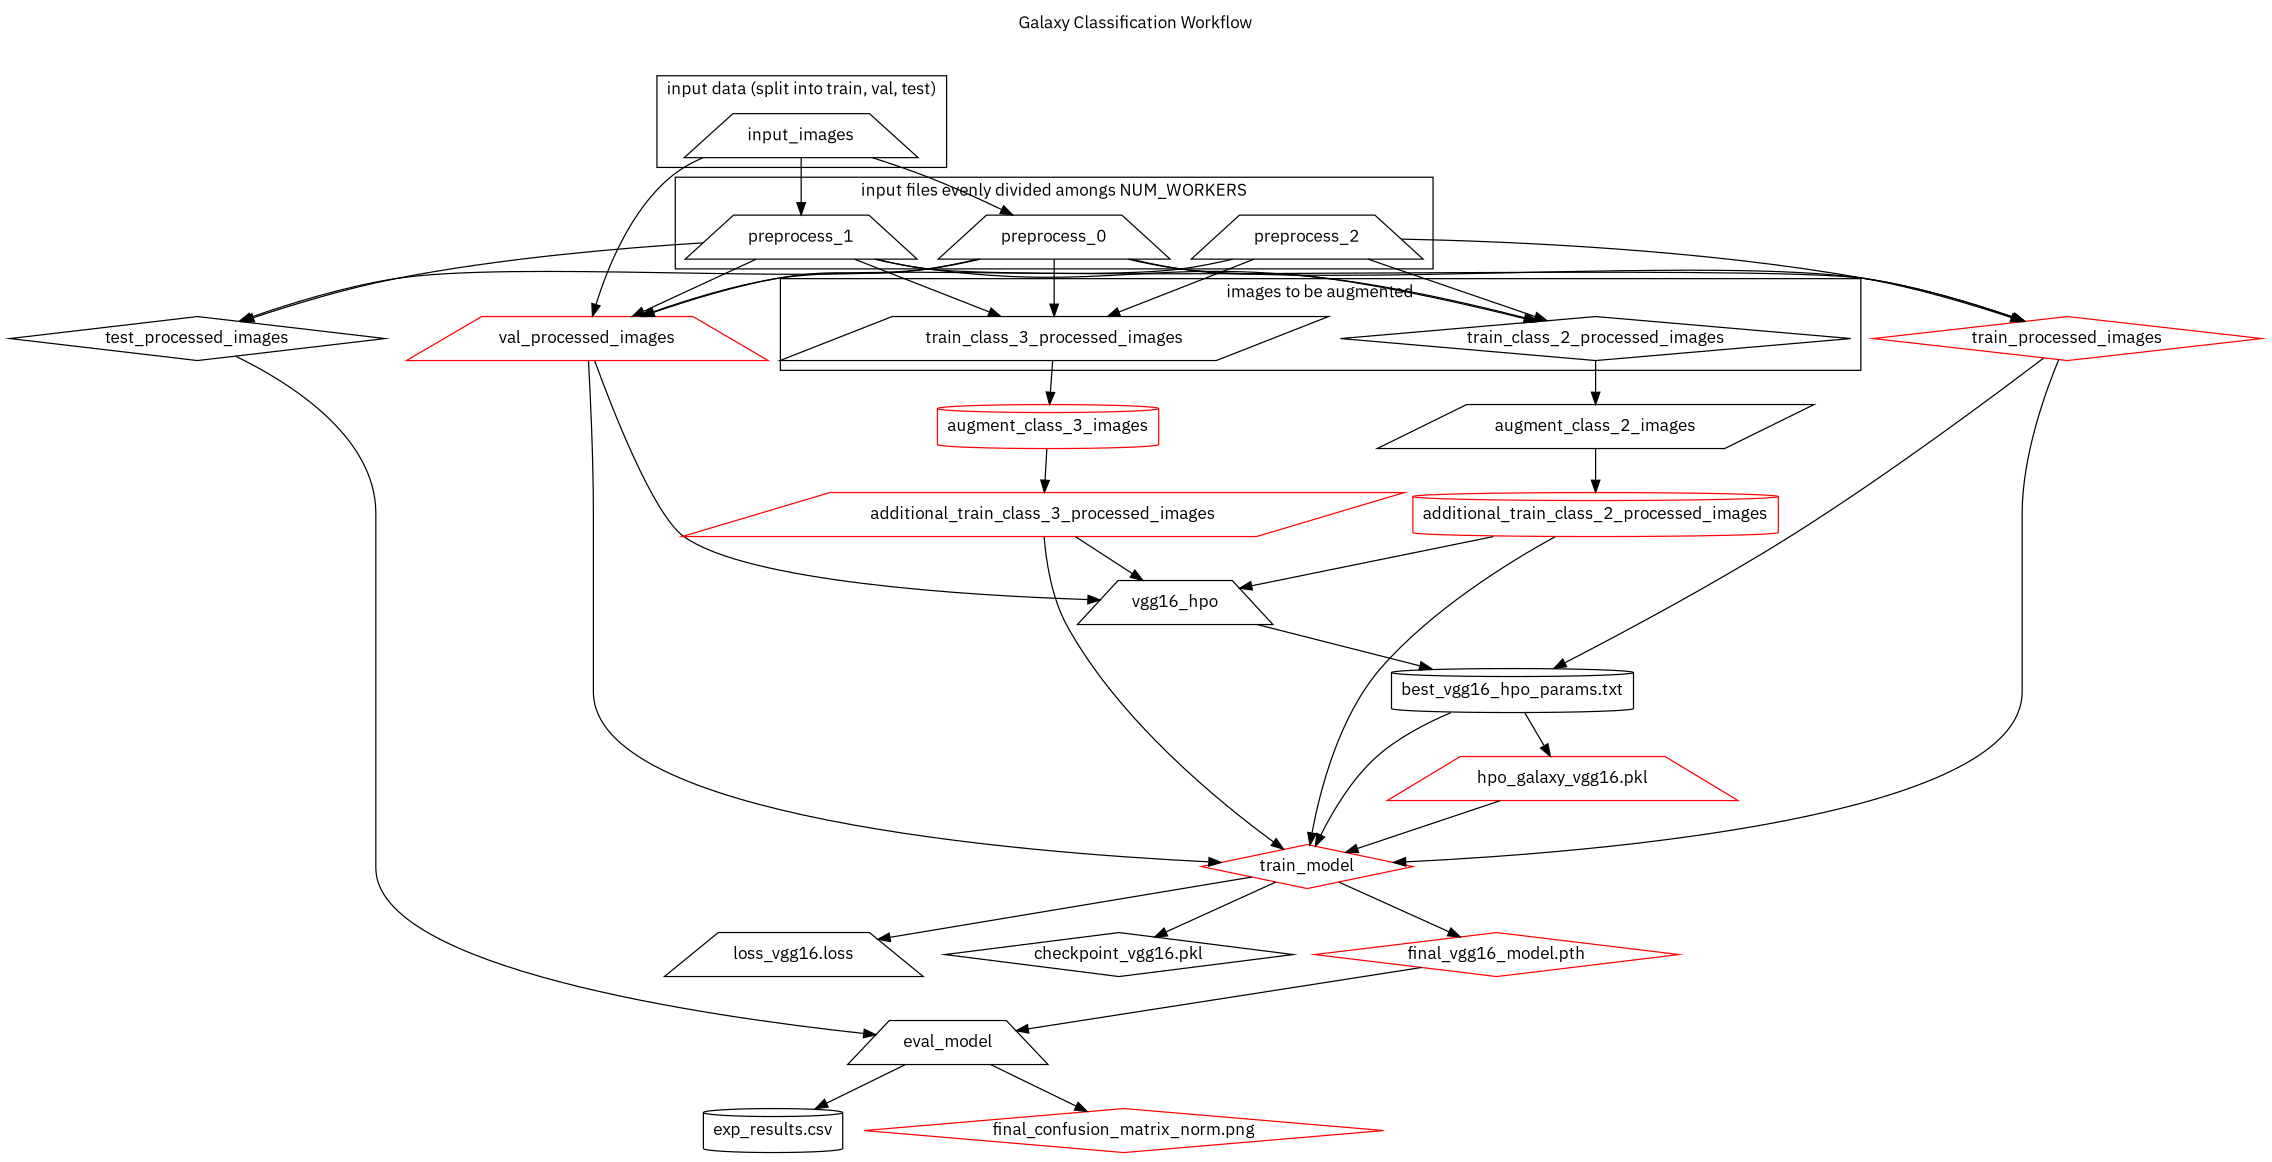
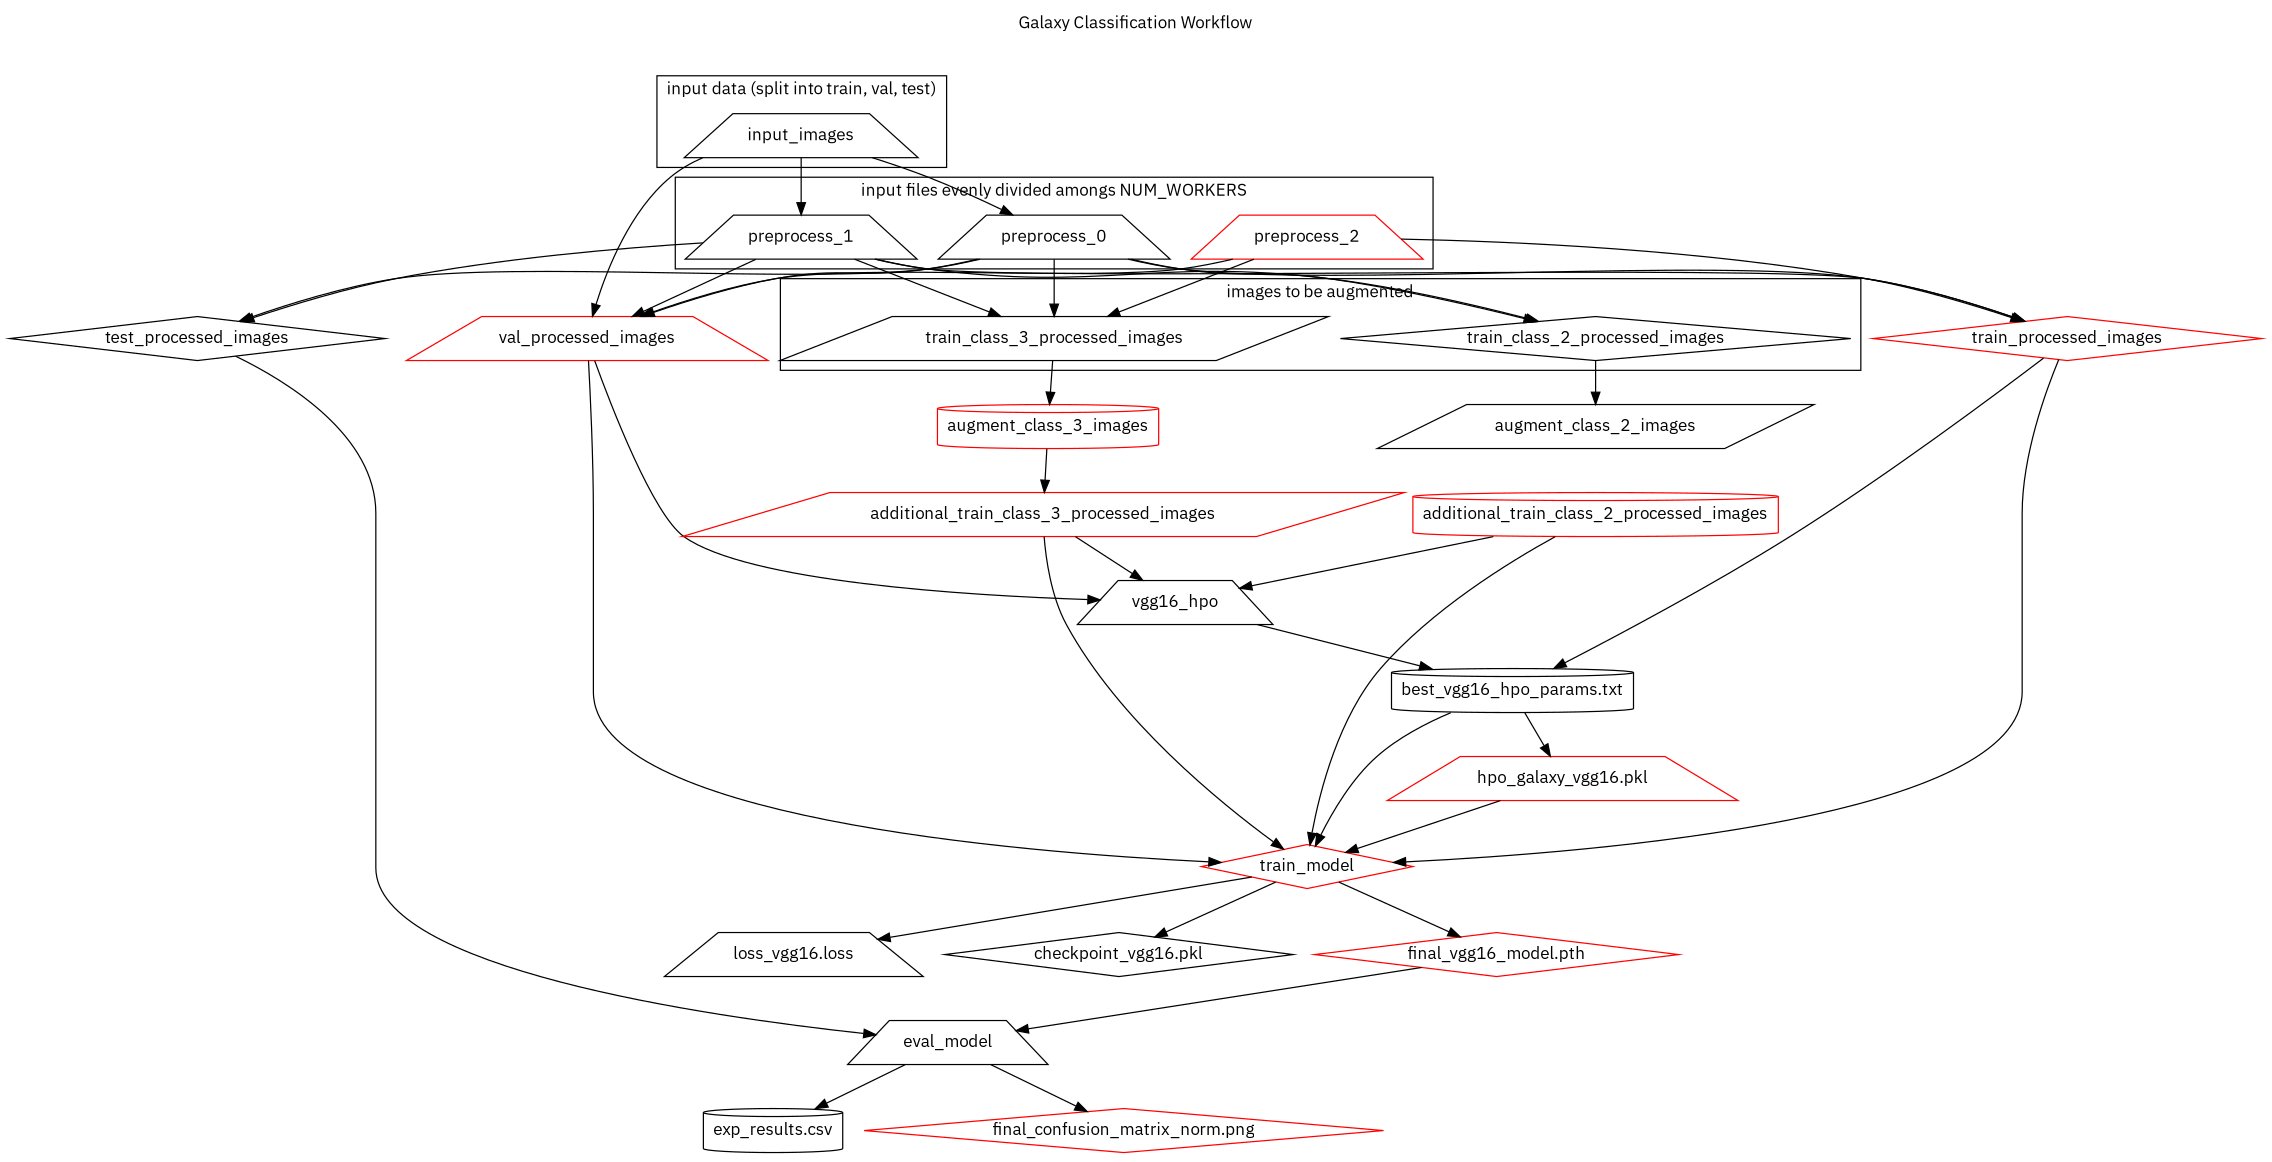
(1307, 237) -> (1307, 237)
(1452, 288) -> none
(1596, 465) -> none
